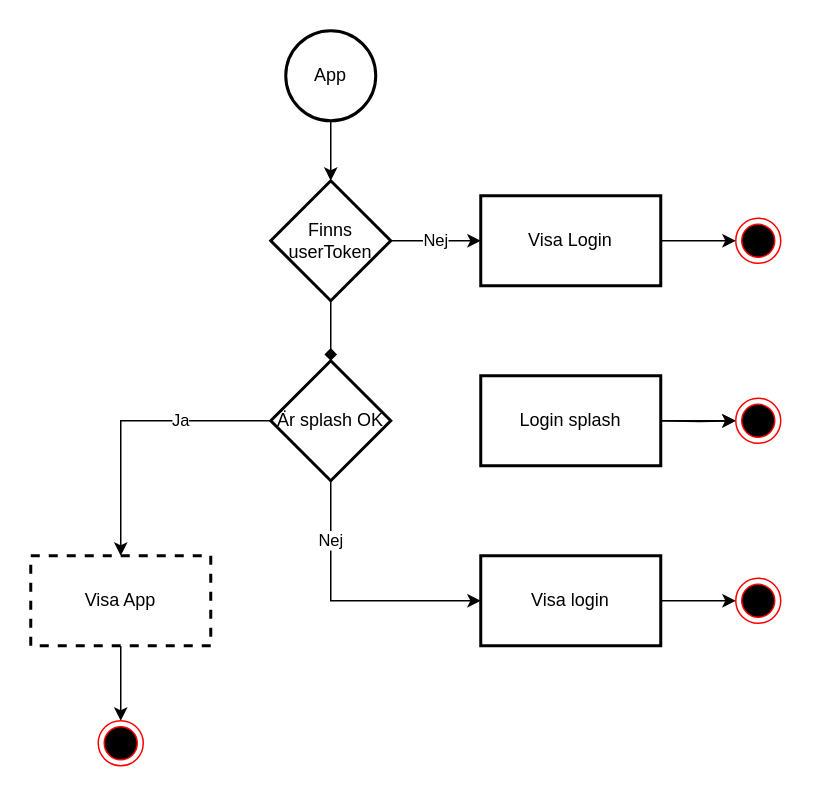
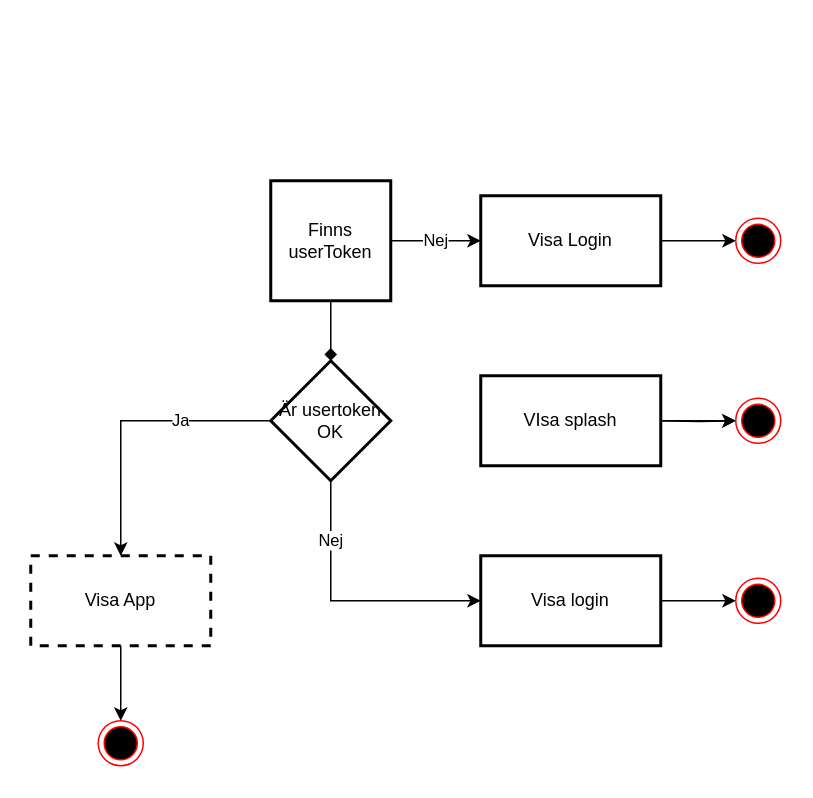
(331, 76) -> none
(331, 146) -> none
(331, 241) -> (331, 241)
(331, 421) -> (331, 421)
(571, 421) -> (571, 421)
